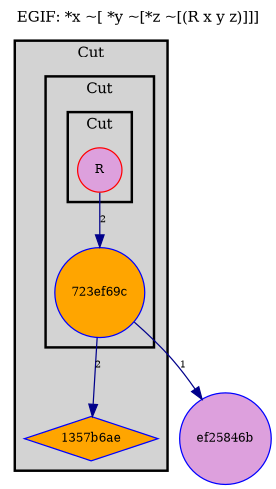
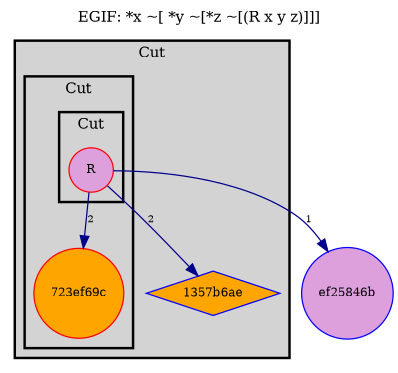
(100, 293) -> (79, 293)
(176, 364) -> (226, 185)
(95, 371) -> (149, 225)
